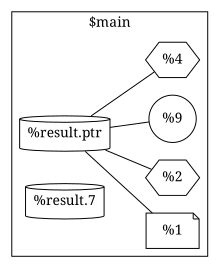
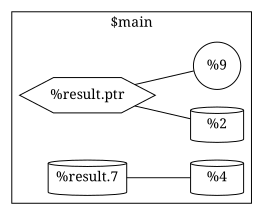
(173, 60) -> (217, 178)
(123, 94) -> (159, 178)
(65, 134) -> (87, 95)
(173, 178) -> (217, 125)
(173, 231) -> none
